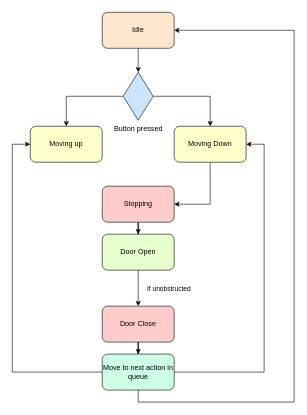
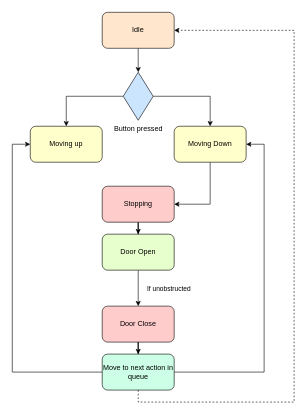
(294, 242) -> (294, 242)
